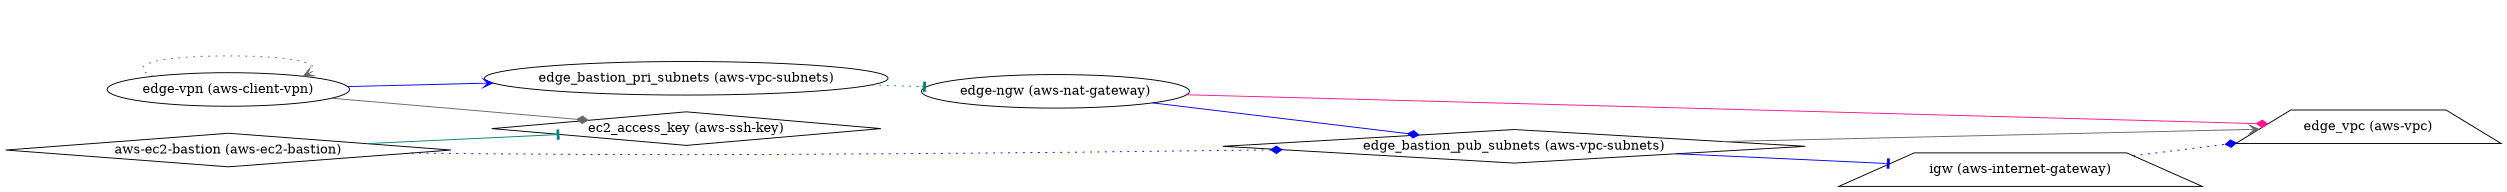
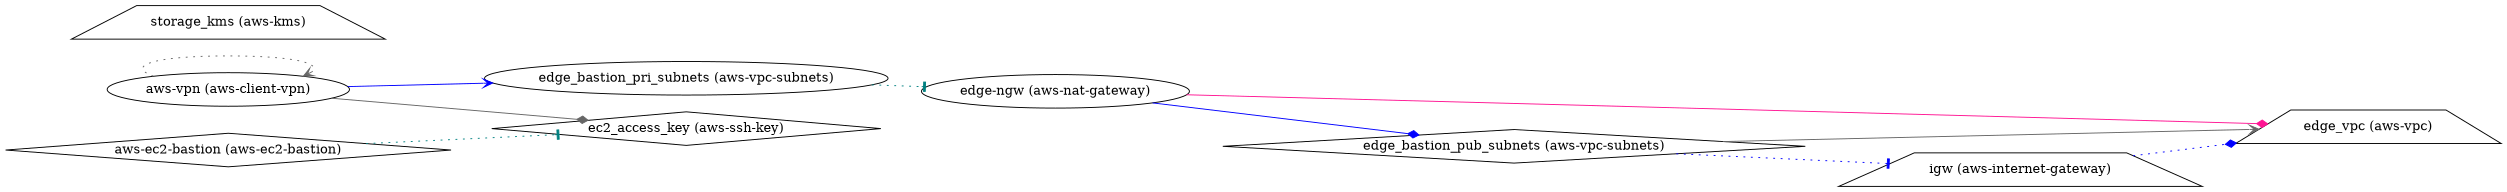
none -> (228, 22)
(228, 89) -> (228, 89)
(461, 139) -> (461, 139)
(841, 154) -> none
(1781, 159) -> (1781, 159)
